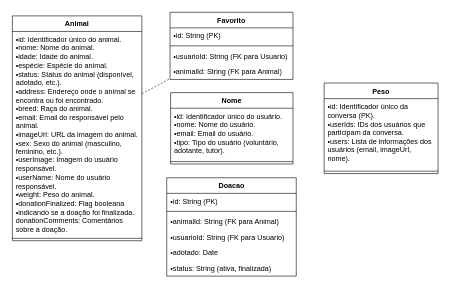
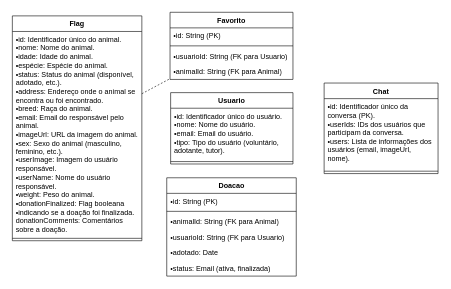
(77, 24) -> (77, 24)
(381, 92) -> (381, 92)
(232, 101) -> (232, 101)
(232, 269) -> (229, 269)
